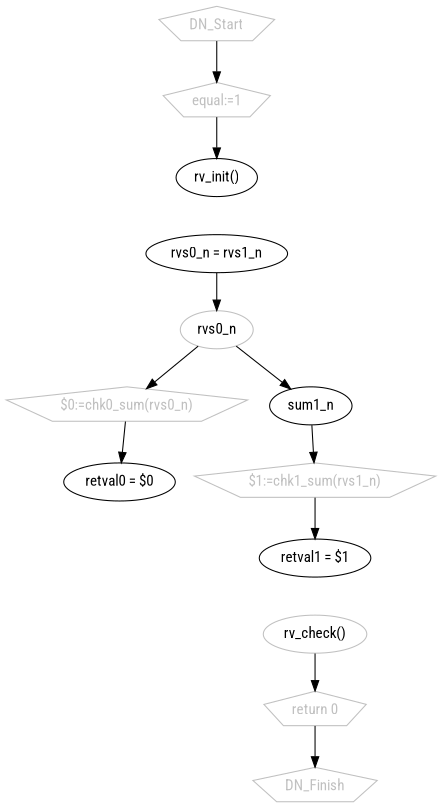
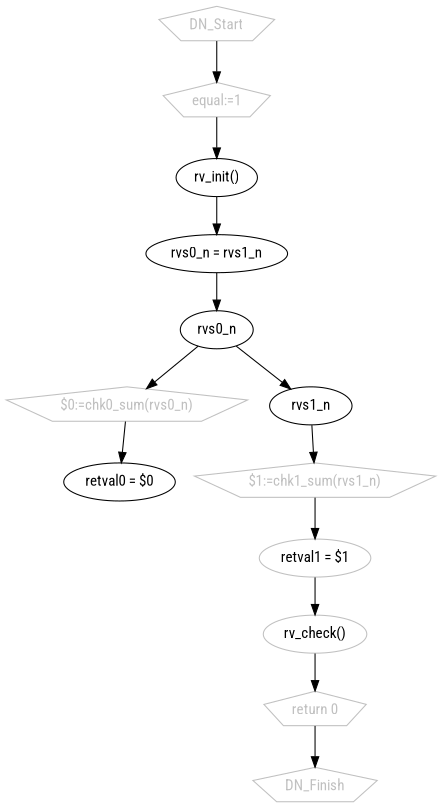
none -> (217, 210)
(217, 330) -> (217, 330)
(311, 406) -> (311, 406)
(315, 558) -> (315, 558)
none -> (315, 591)
